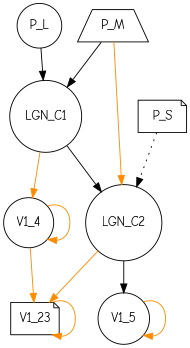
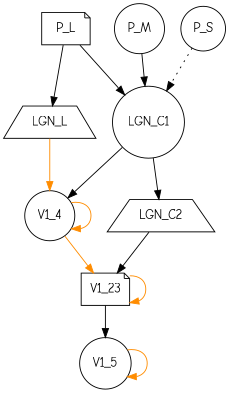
(39, 26) -> (66, 29)
(113, 26) -> (139, 29)
(118, 109) -> none
(162, 116) -> (203, 29)
none -> (50, 122)
(148, 155) -> (182, 66)
(37, 170) -> (99, 170)
(124, 223) -> (161, 216)
(124, 272) -> (105, 317)
(77, 273) -> (136, 249)
